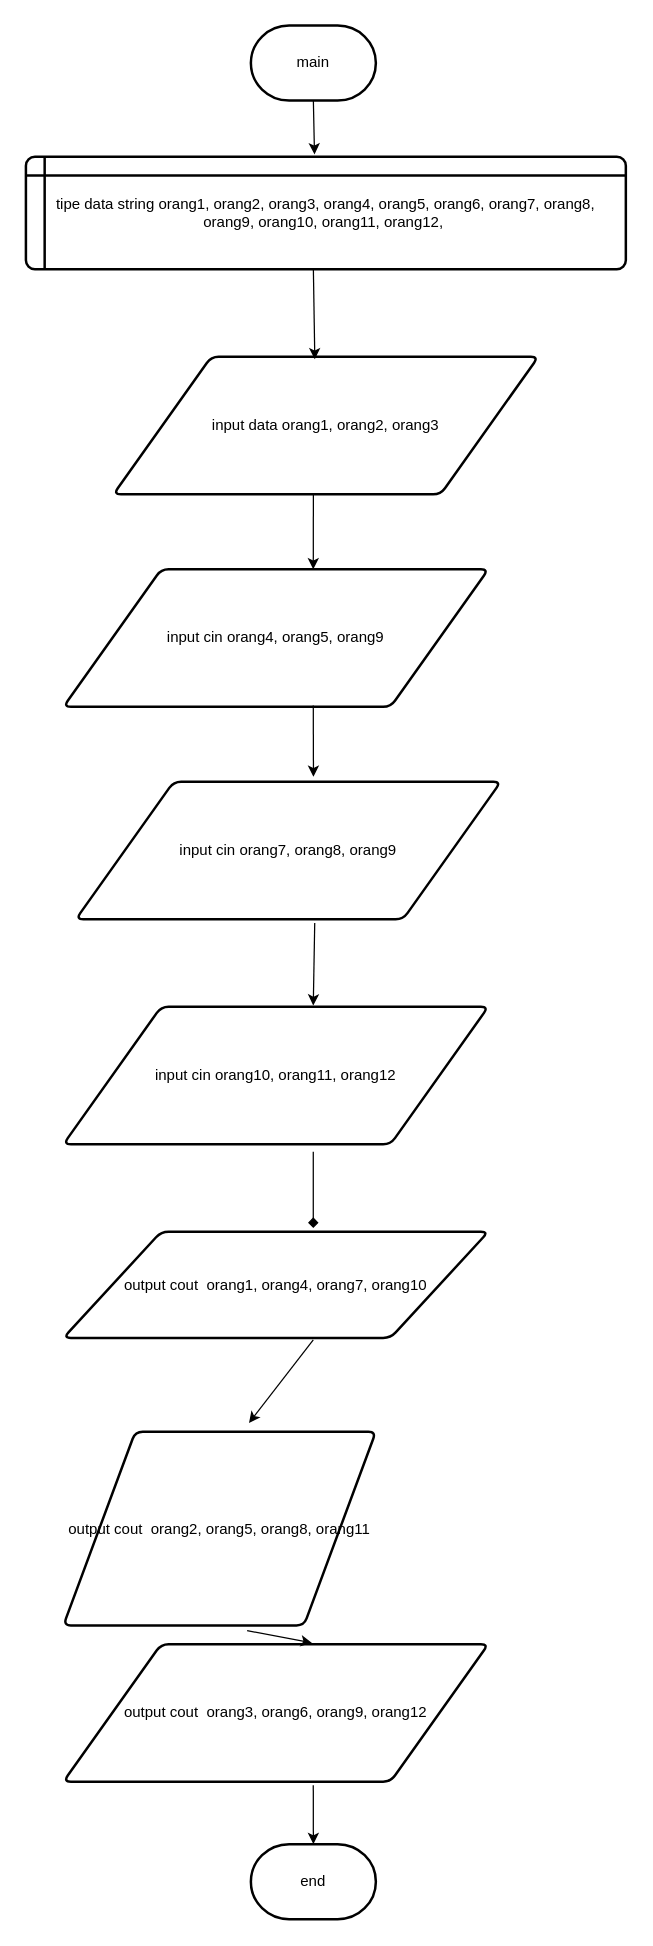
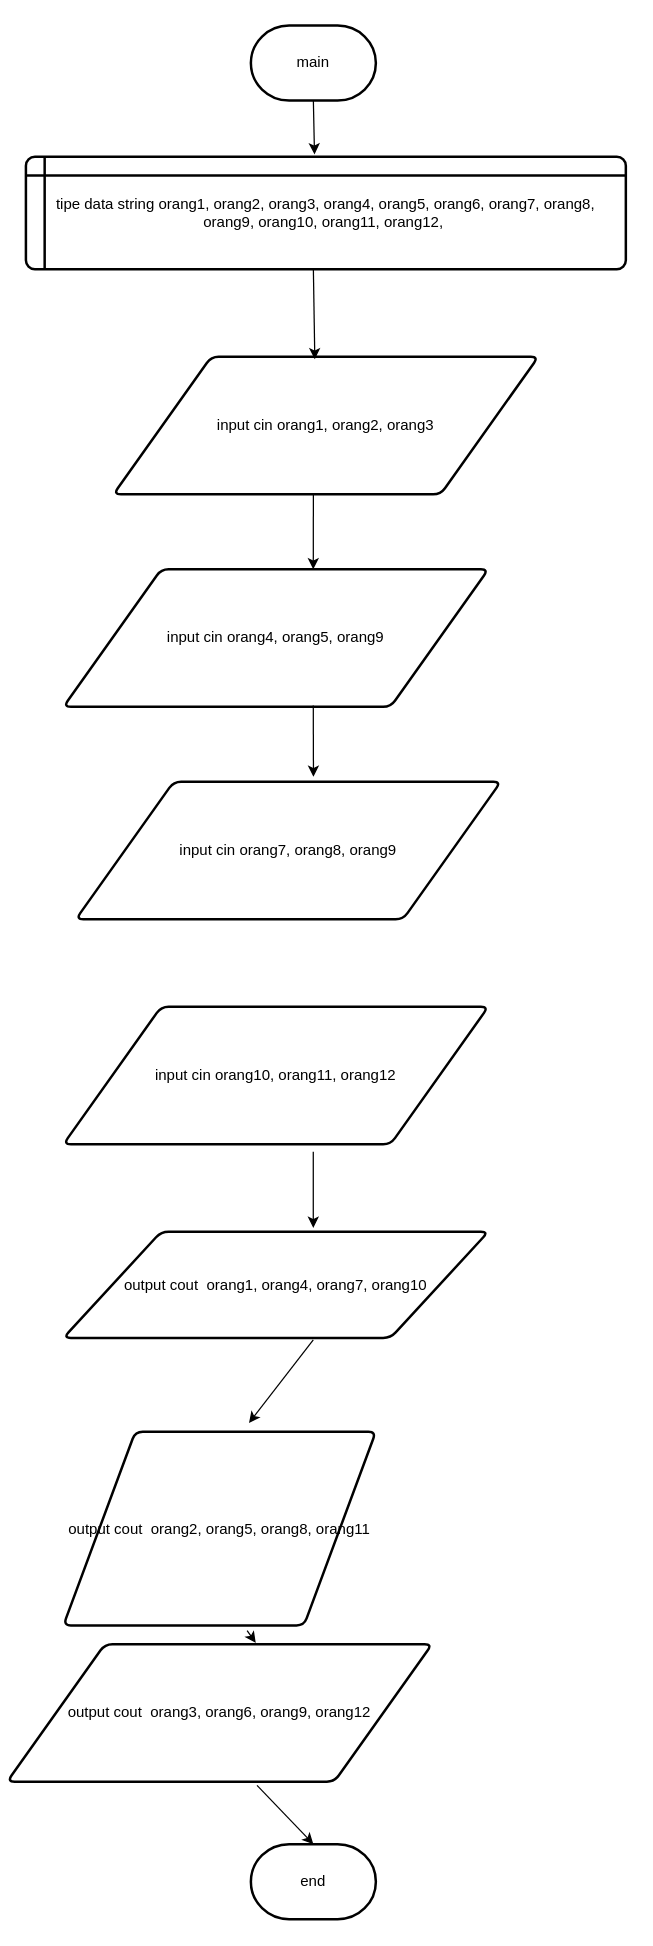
(326, 426) -> (326, 426)
(314, 960) -> none
(313, 1217) -> (313, 1218)
(276, 1713) -> (219, 1713)
